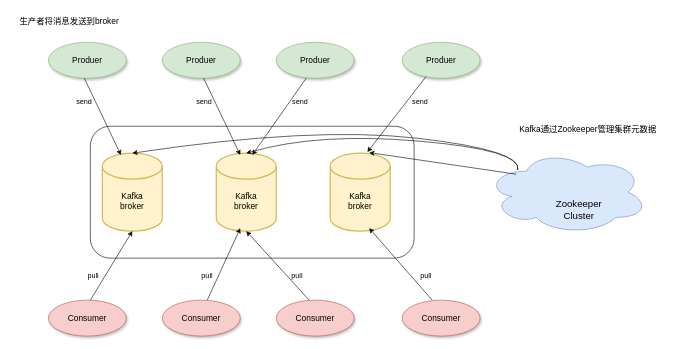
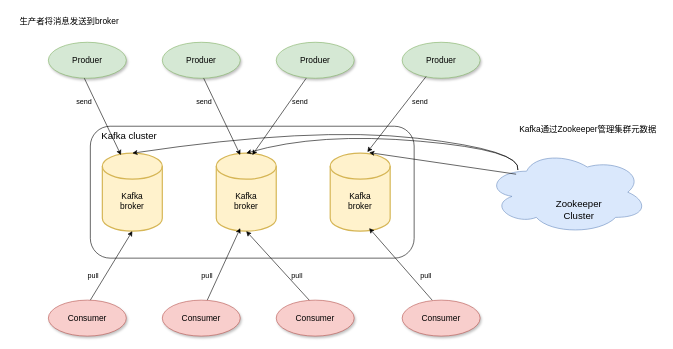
none -> (129, 135)
